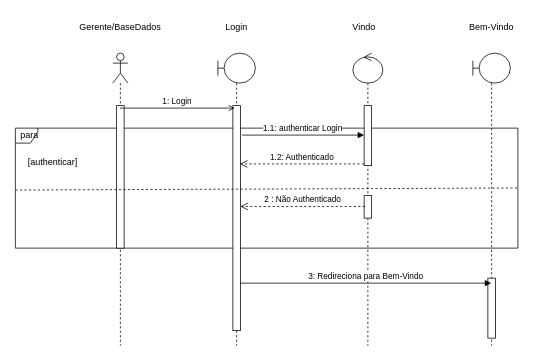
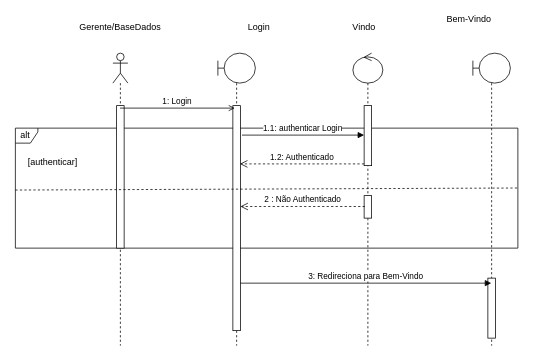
(237, 27) -> (259, 27)
(492, 27) -> (469, 19)
(29, 135) -> (27, 135)
